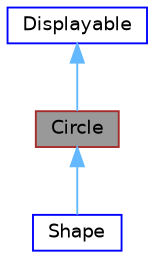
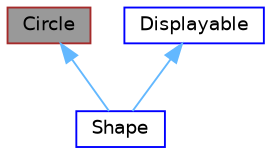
(77, 87) -> (152, 85)
